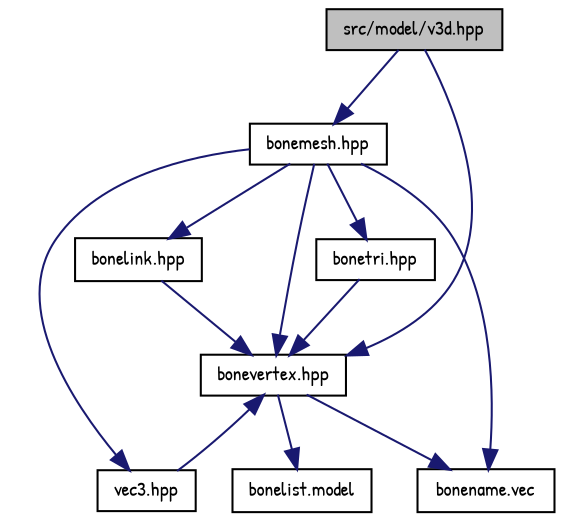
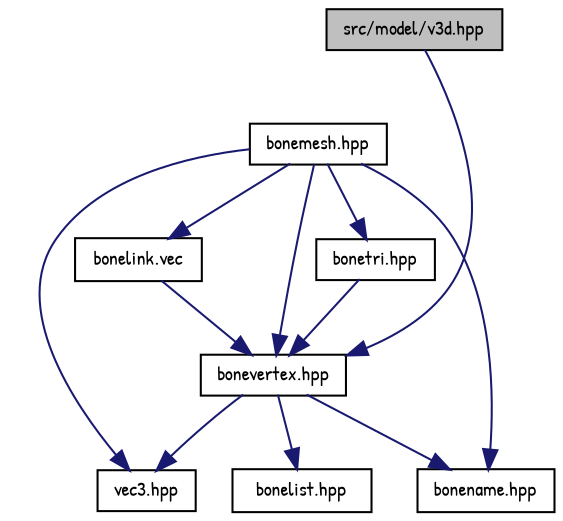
(373, 79) -> none
(138, 260) -> (138, 260)
(214, 441) -> (206, 424)
(302, 491) -> (302, 491)
(486, 491) -> (486, 491)
